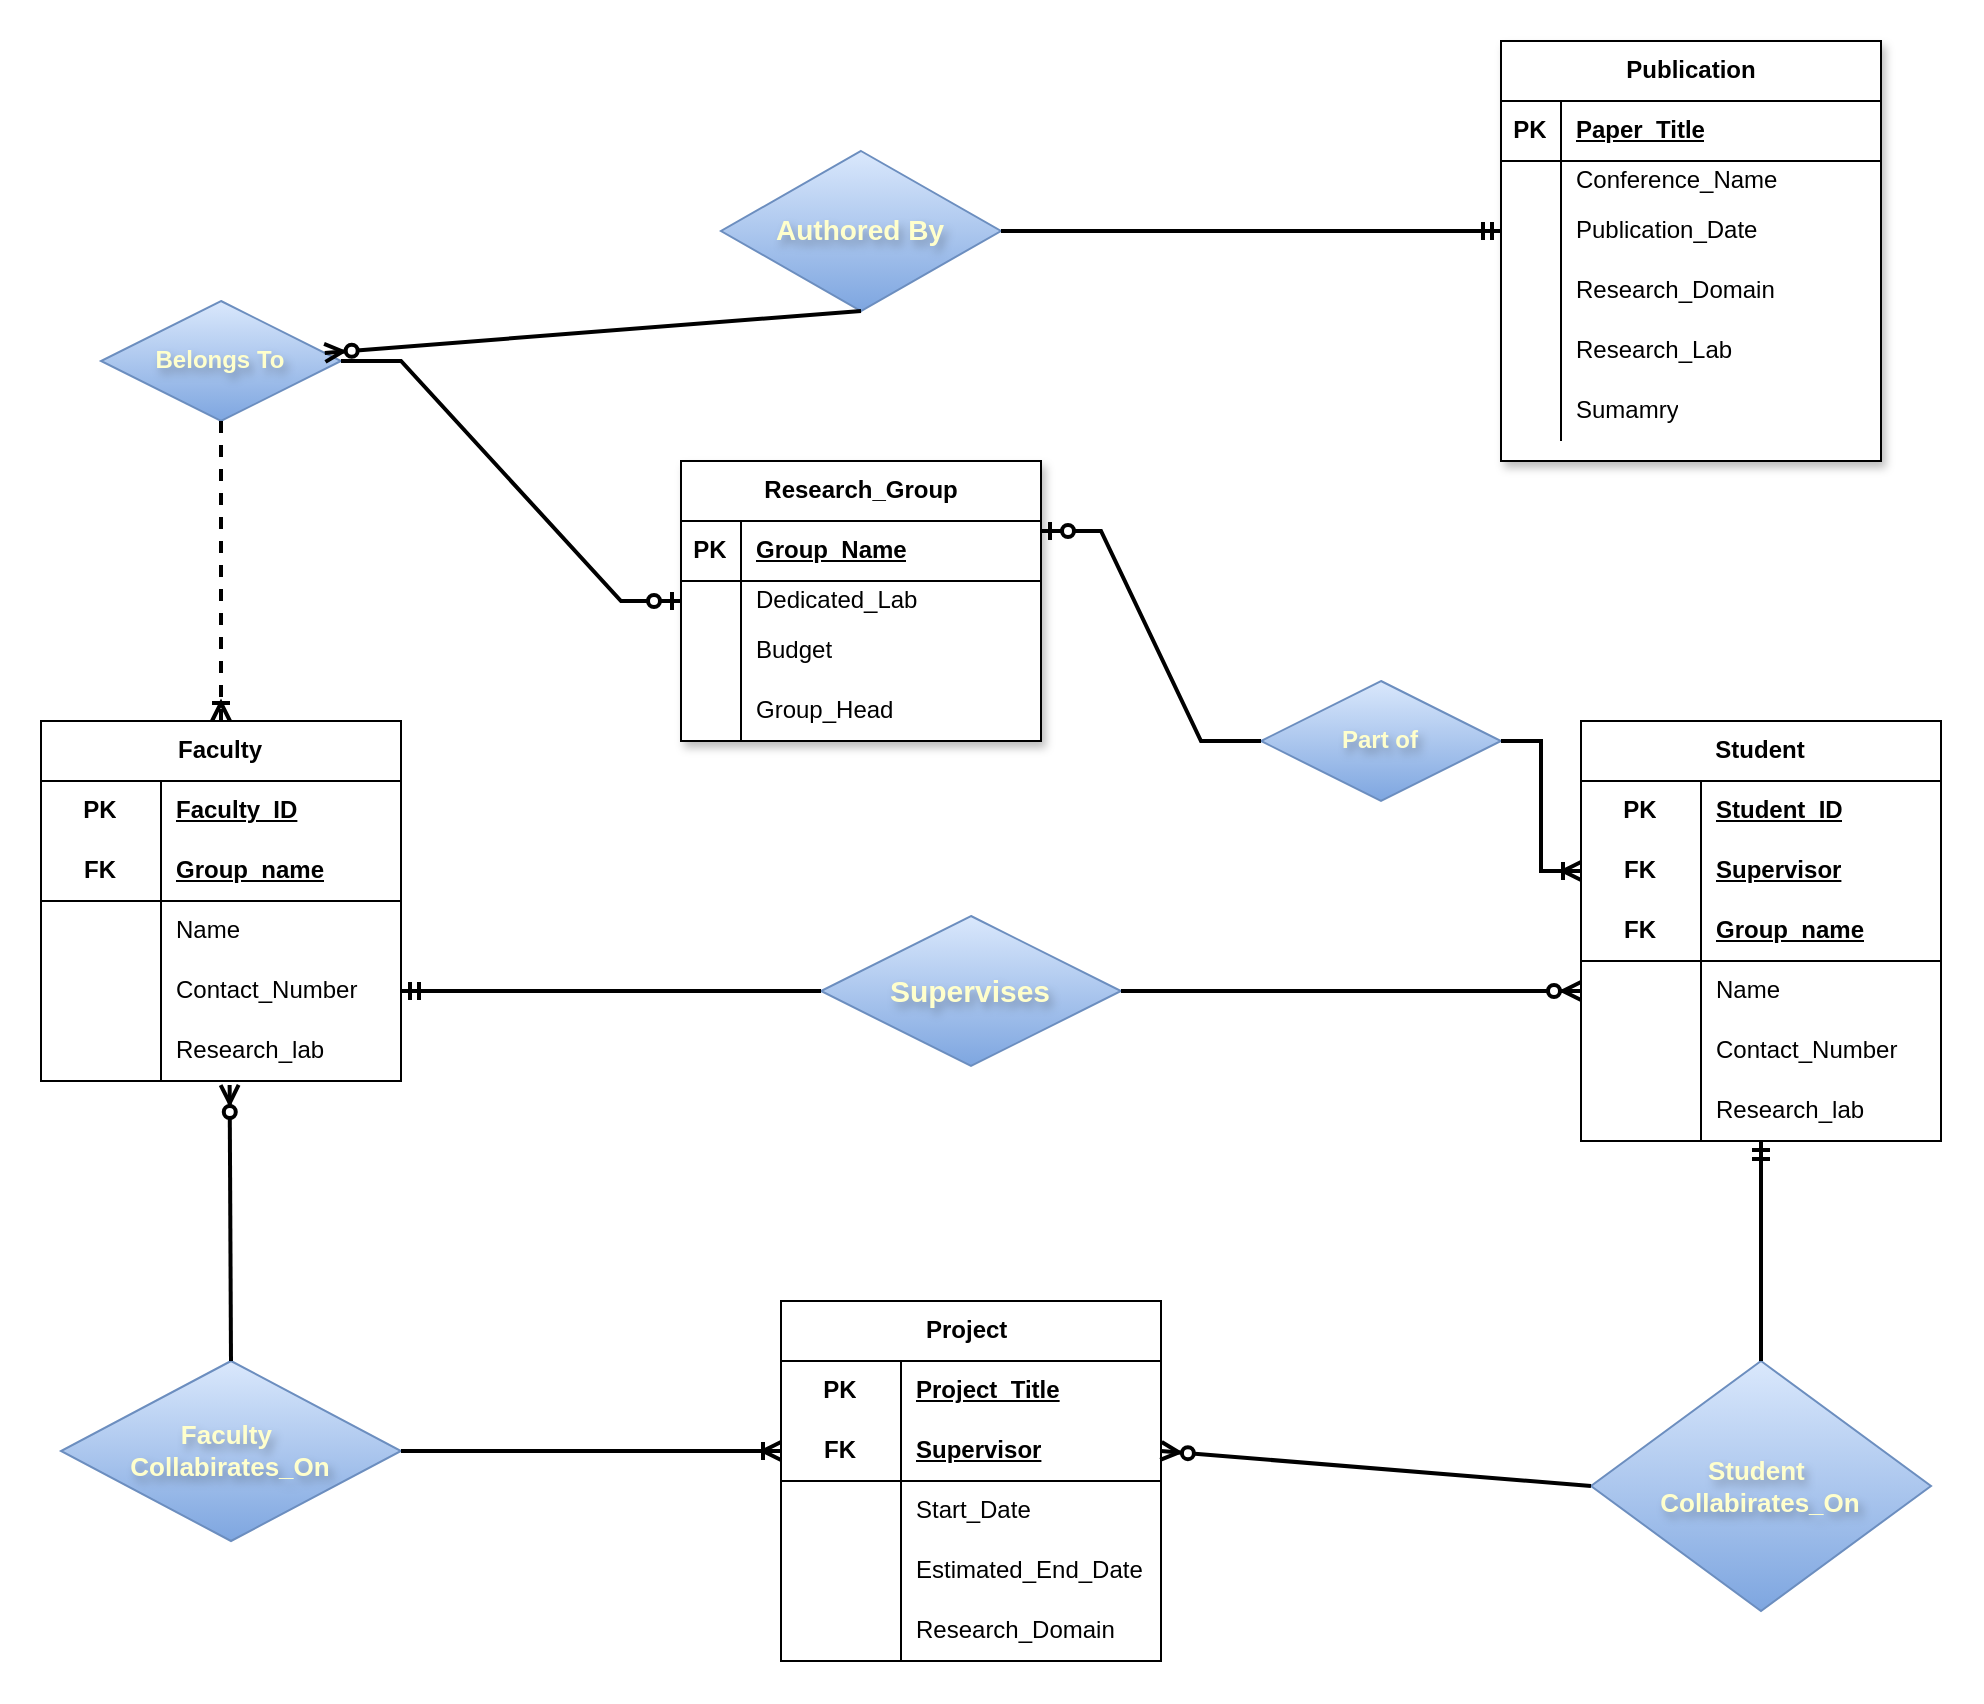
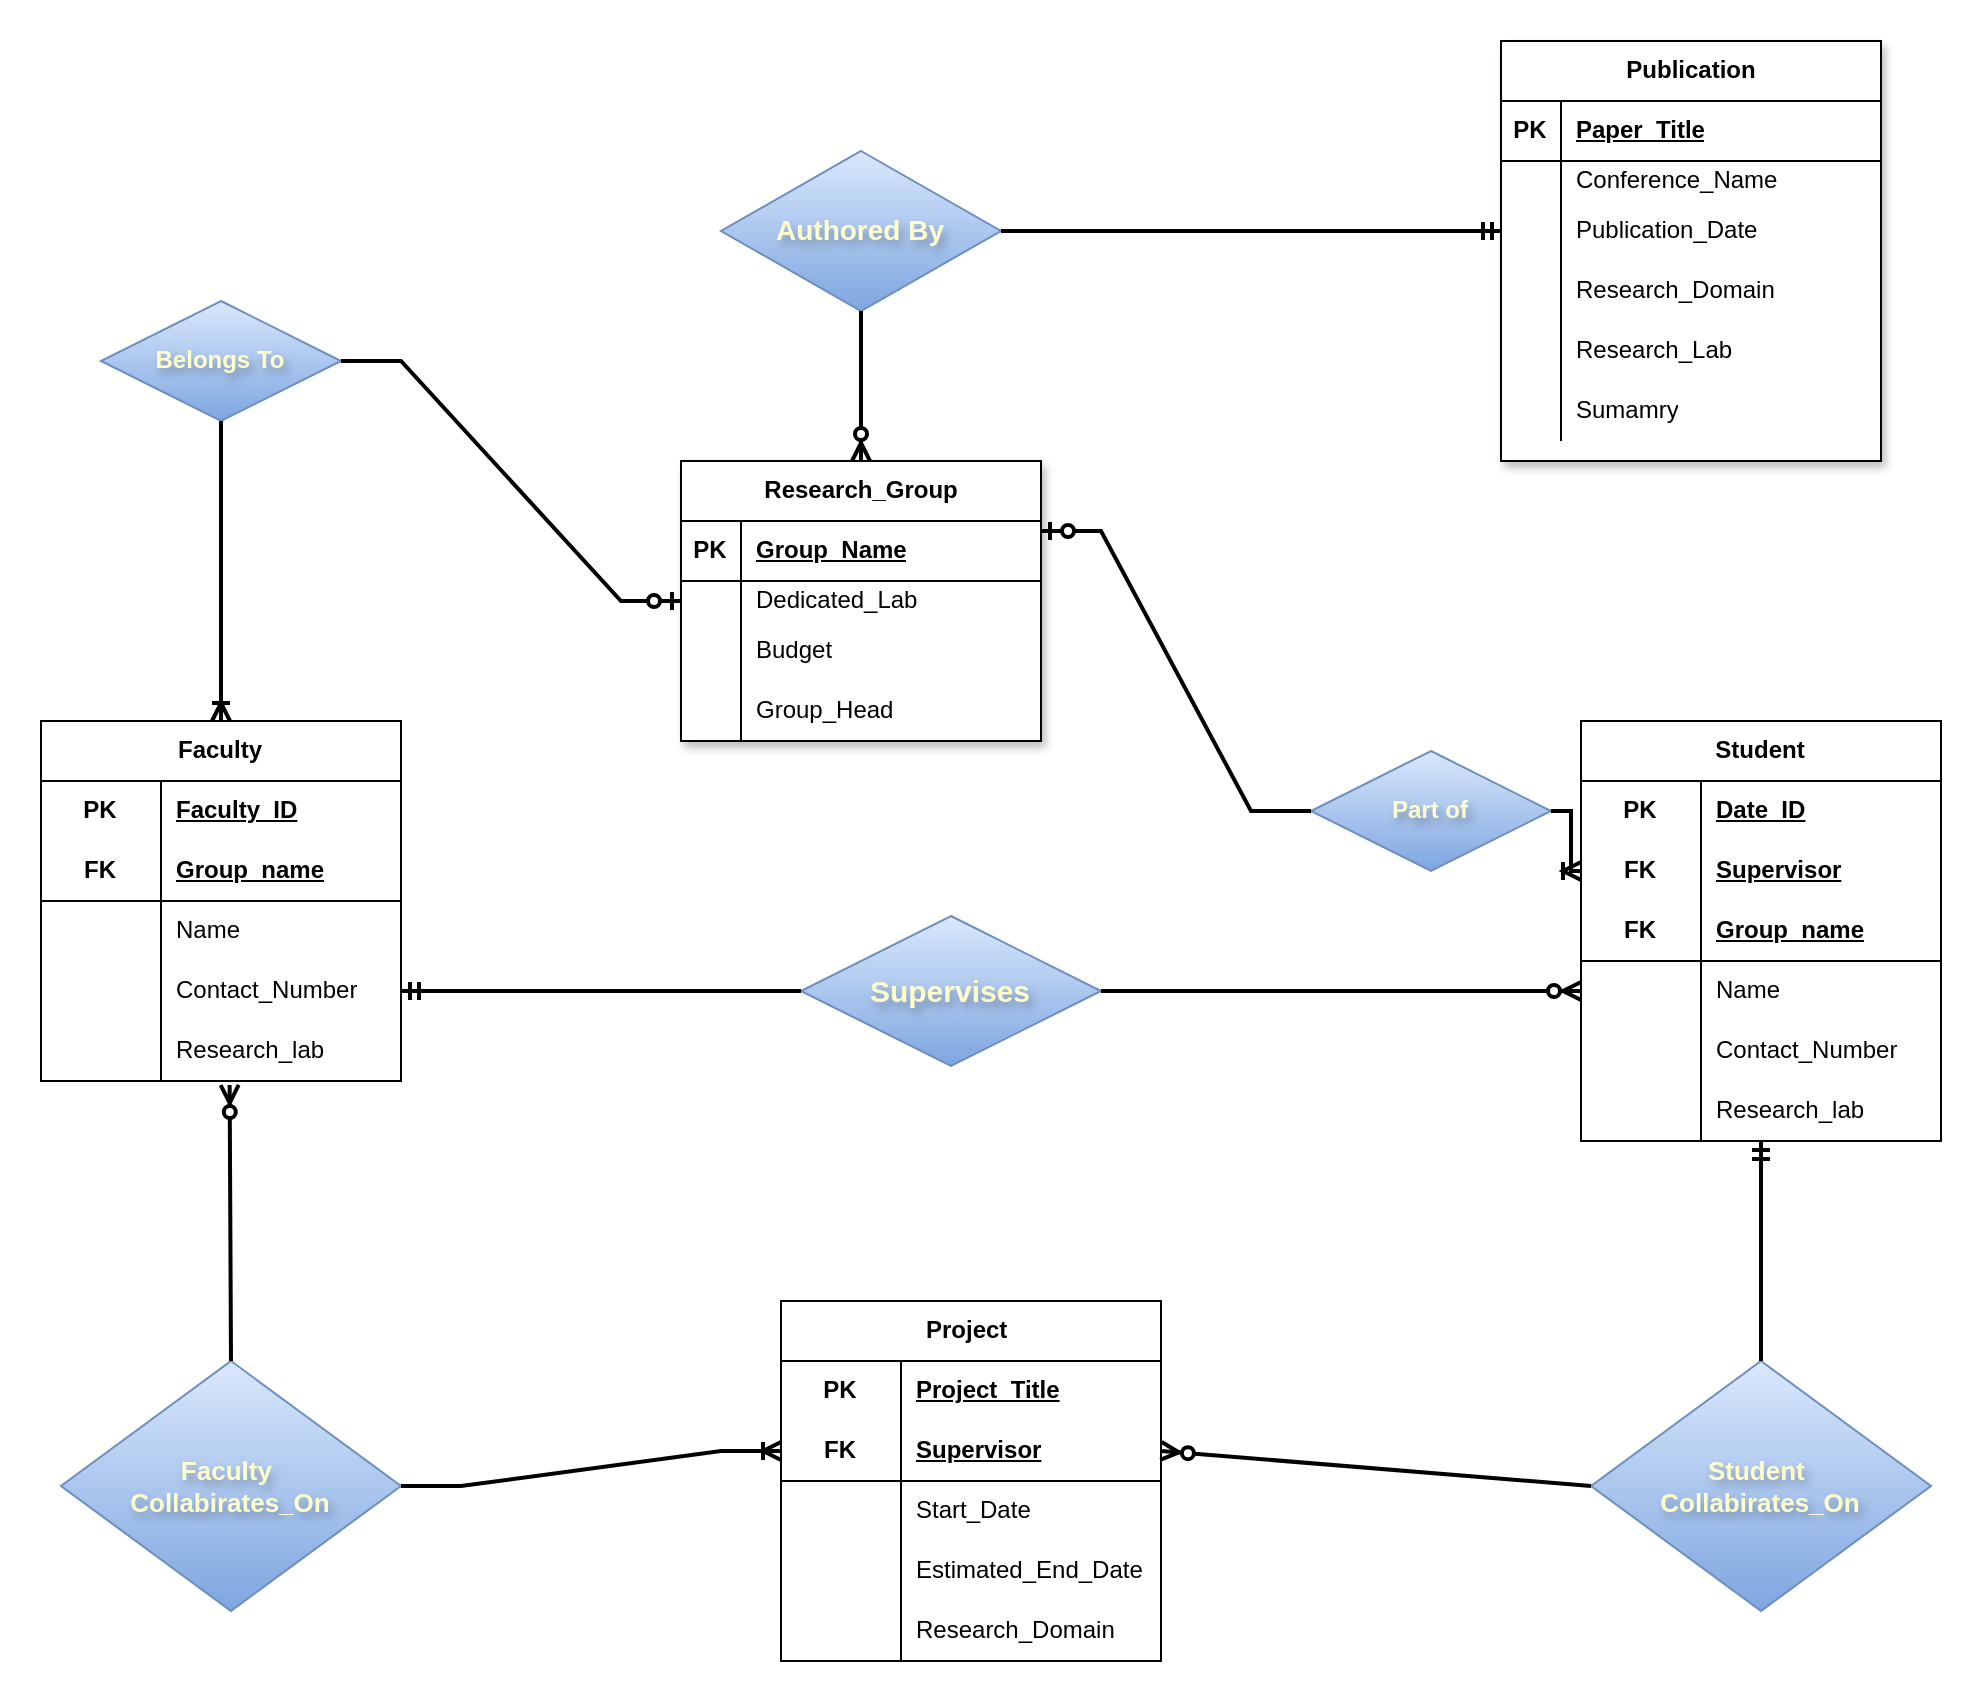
(593, 332) -> (861, 386)
(221, 438) -> (221, 438)
(1381, 741) -> (1431, 811)
(1784, 811) -> (1764, 811)
(971, 991) -> (951, 991)
(231, 1451) -> (231, 1486)
